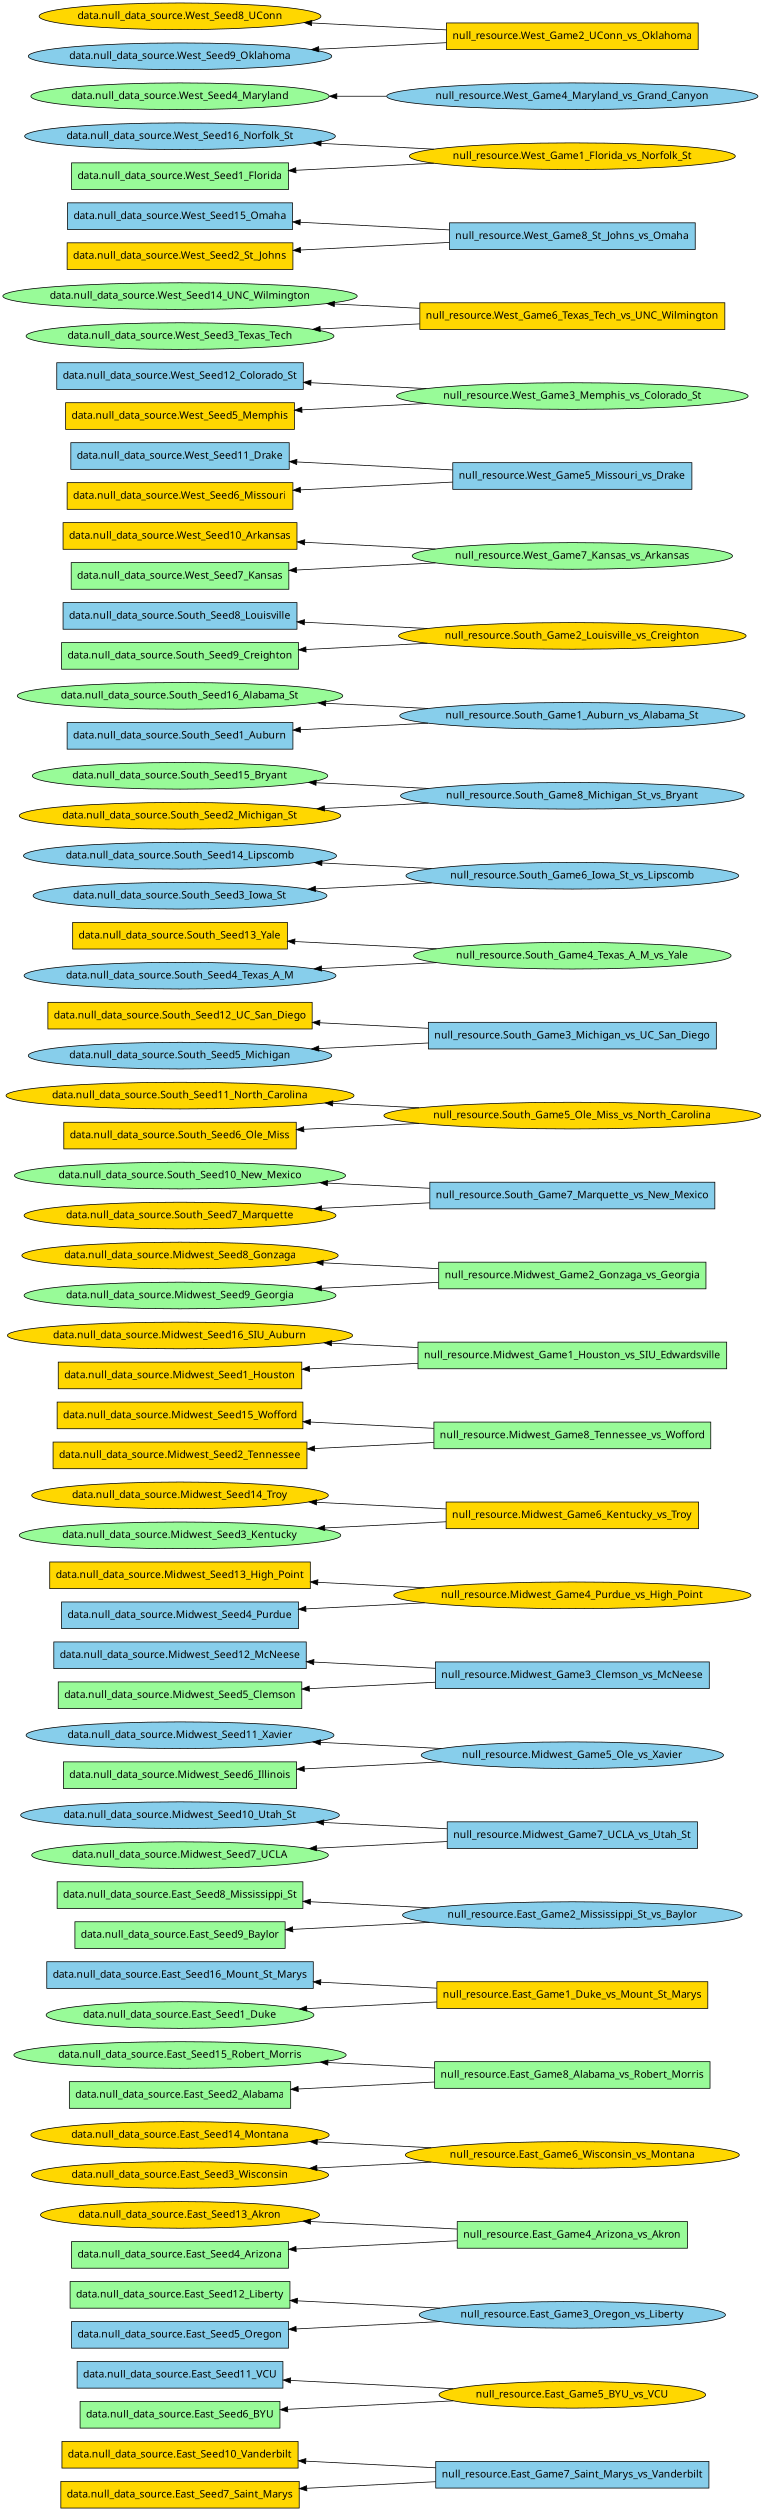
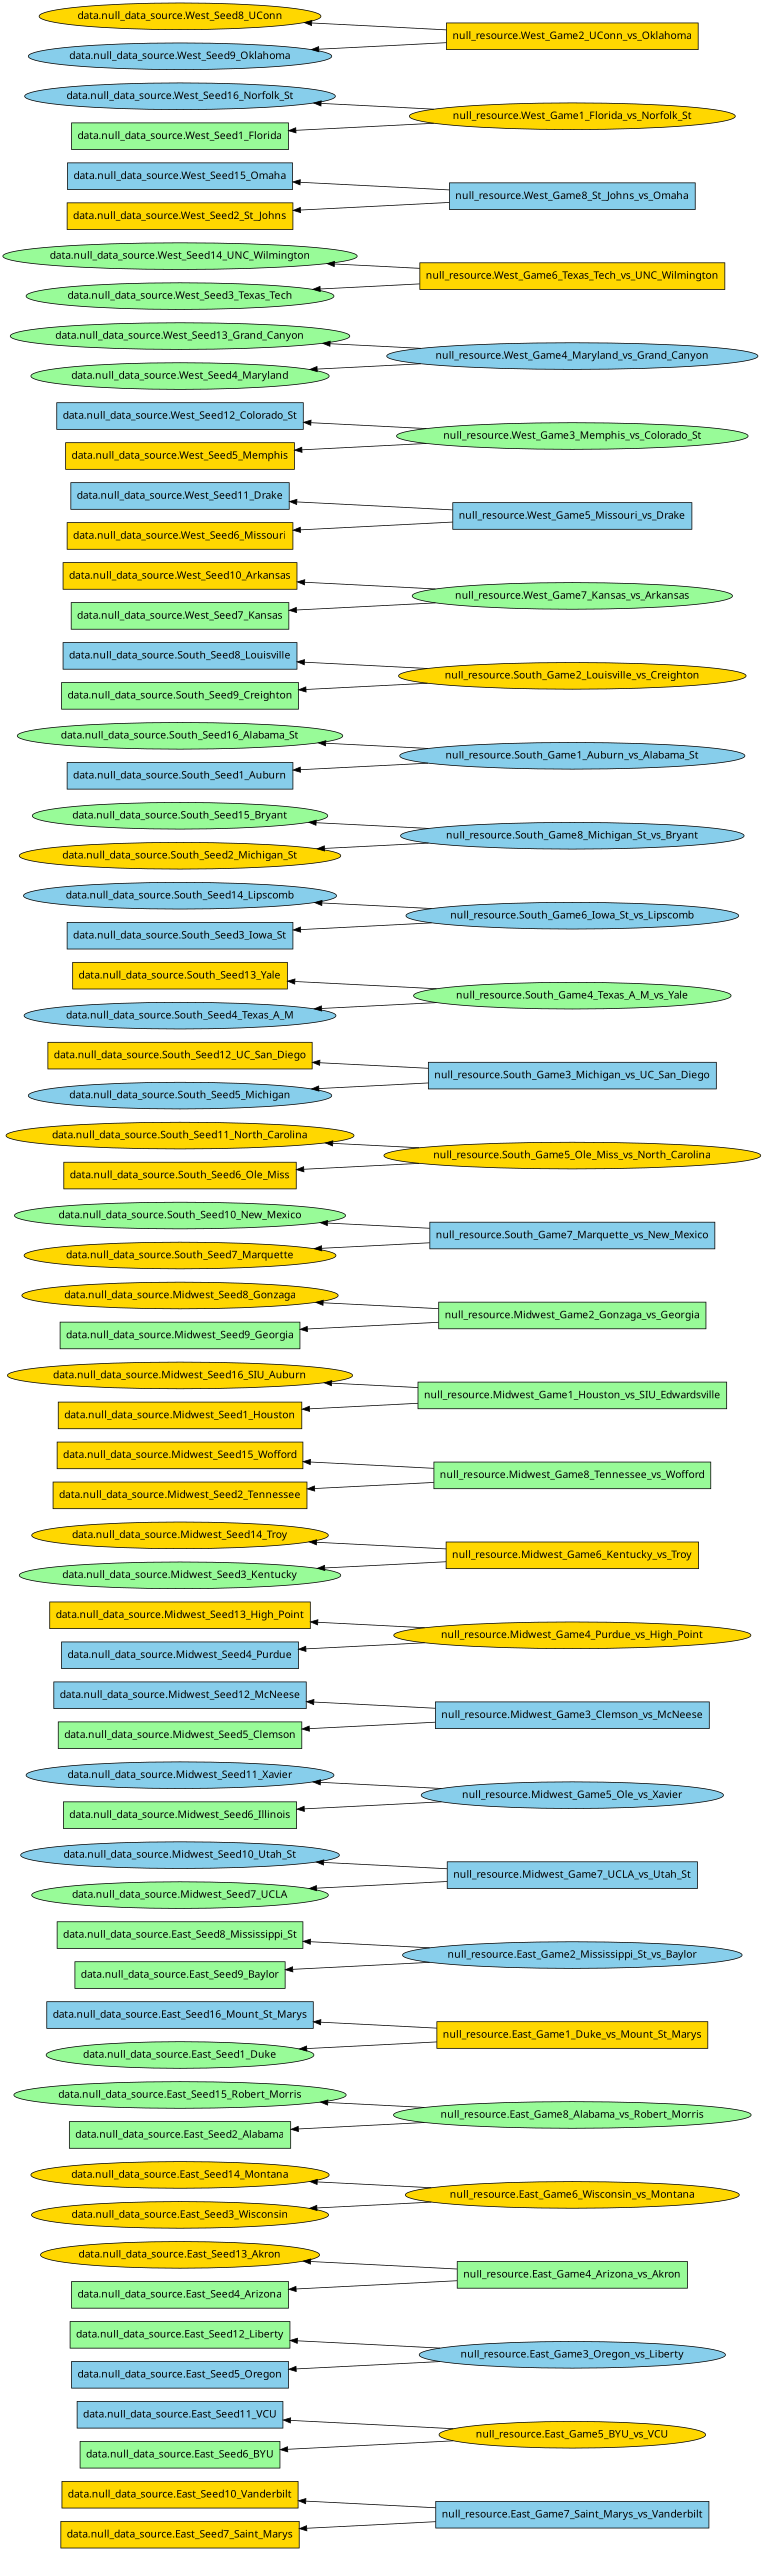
none -> (180, 336)
(180, 896) -> (180, 936)
(180, 1295) -> (180, 1335)
(572, 2075) -> (572, 2115)
